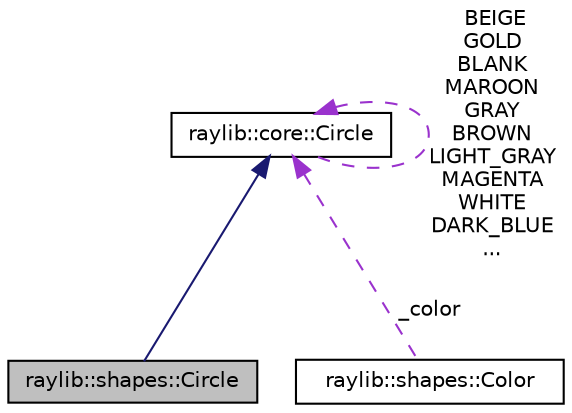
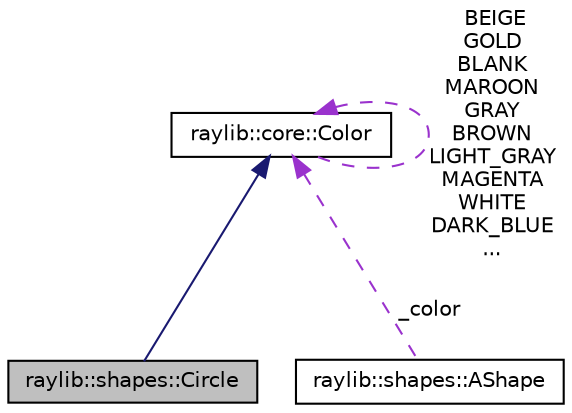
(281, 135) -> (281, 135)
(430, 382) -> (430, 382)
